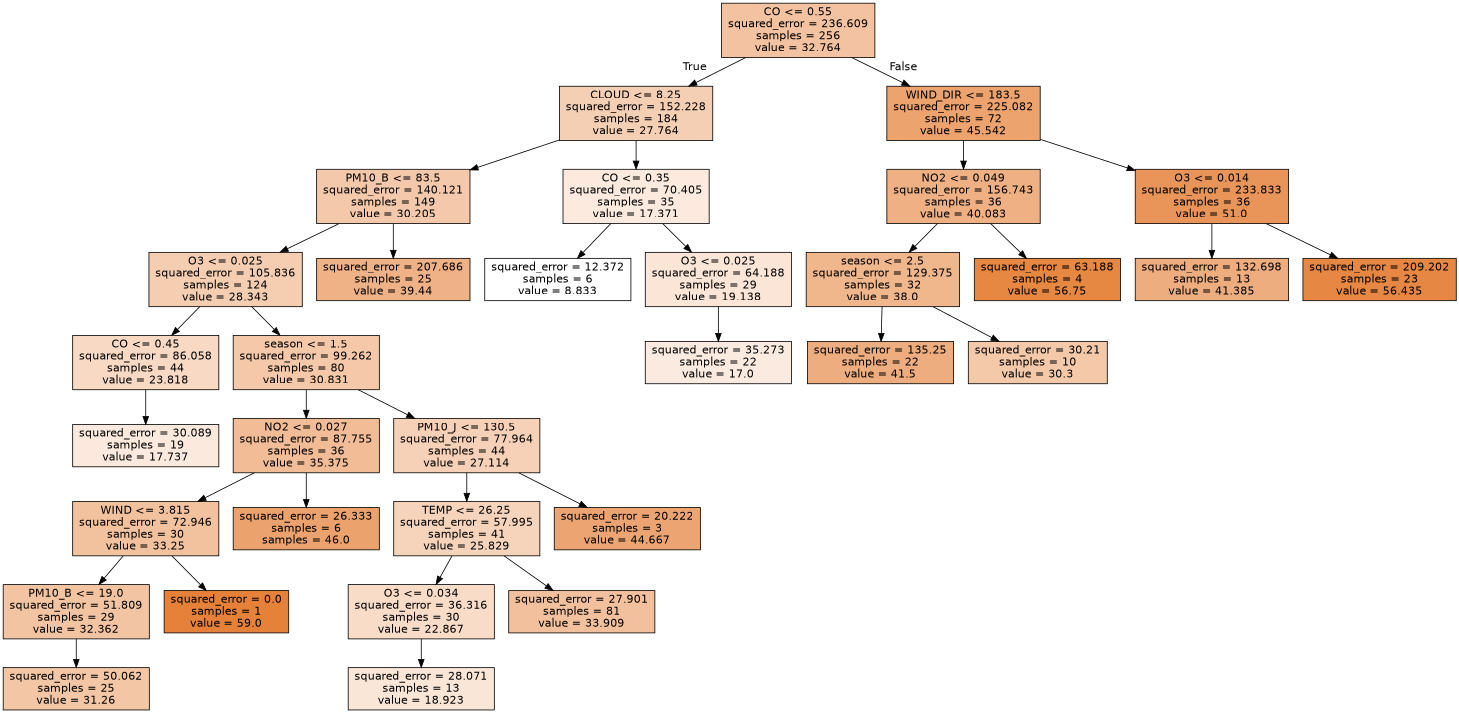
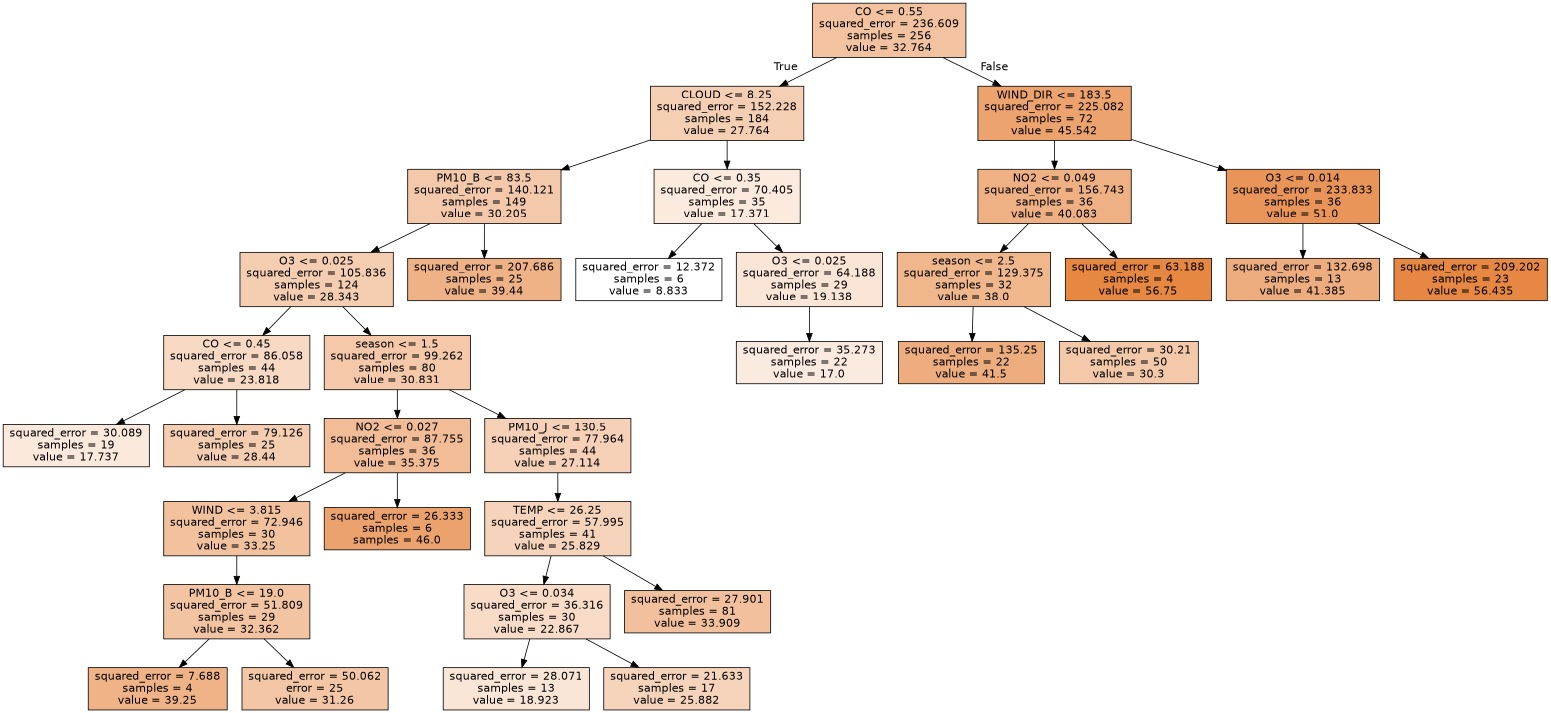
(1038, 363) -> (1129, 363)
none -> (237, 446)
(627, 529) -> none
(226, 612) -> none
(76, 689) -> (315, 689)
none -> (158, 689)
none -> (677, 689)
